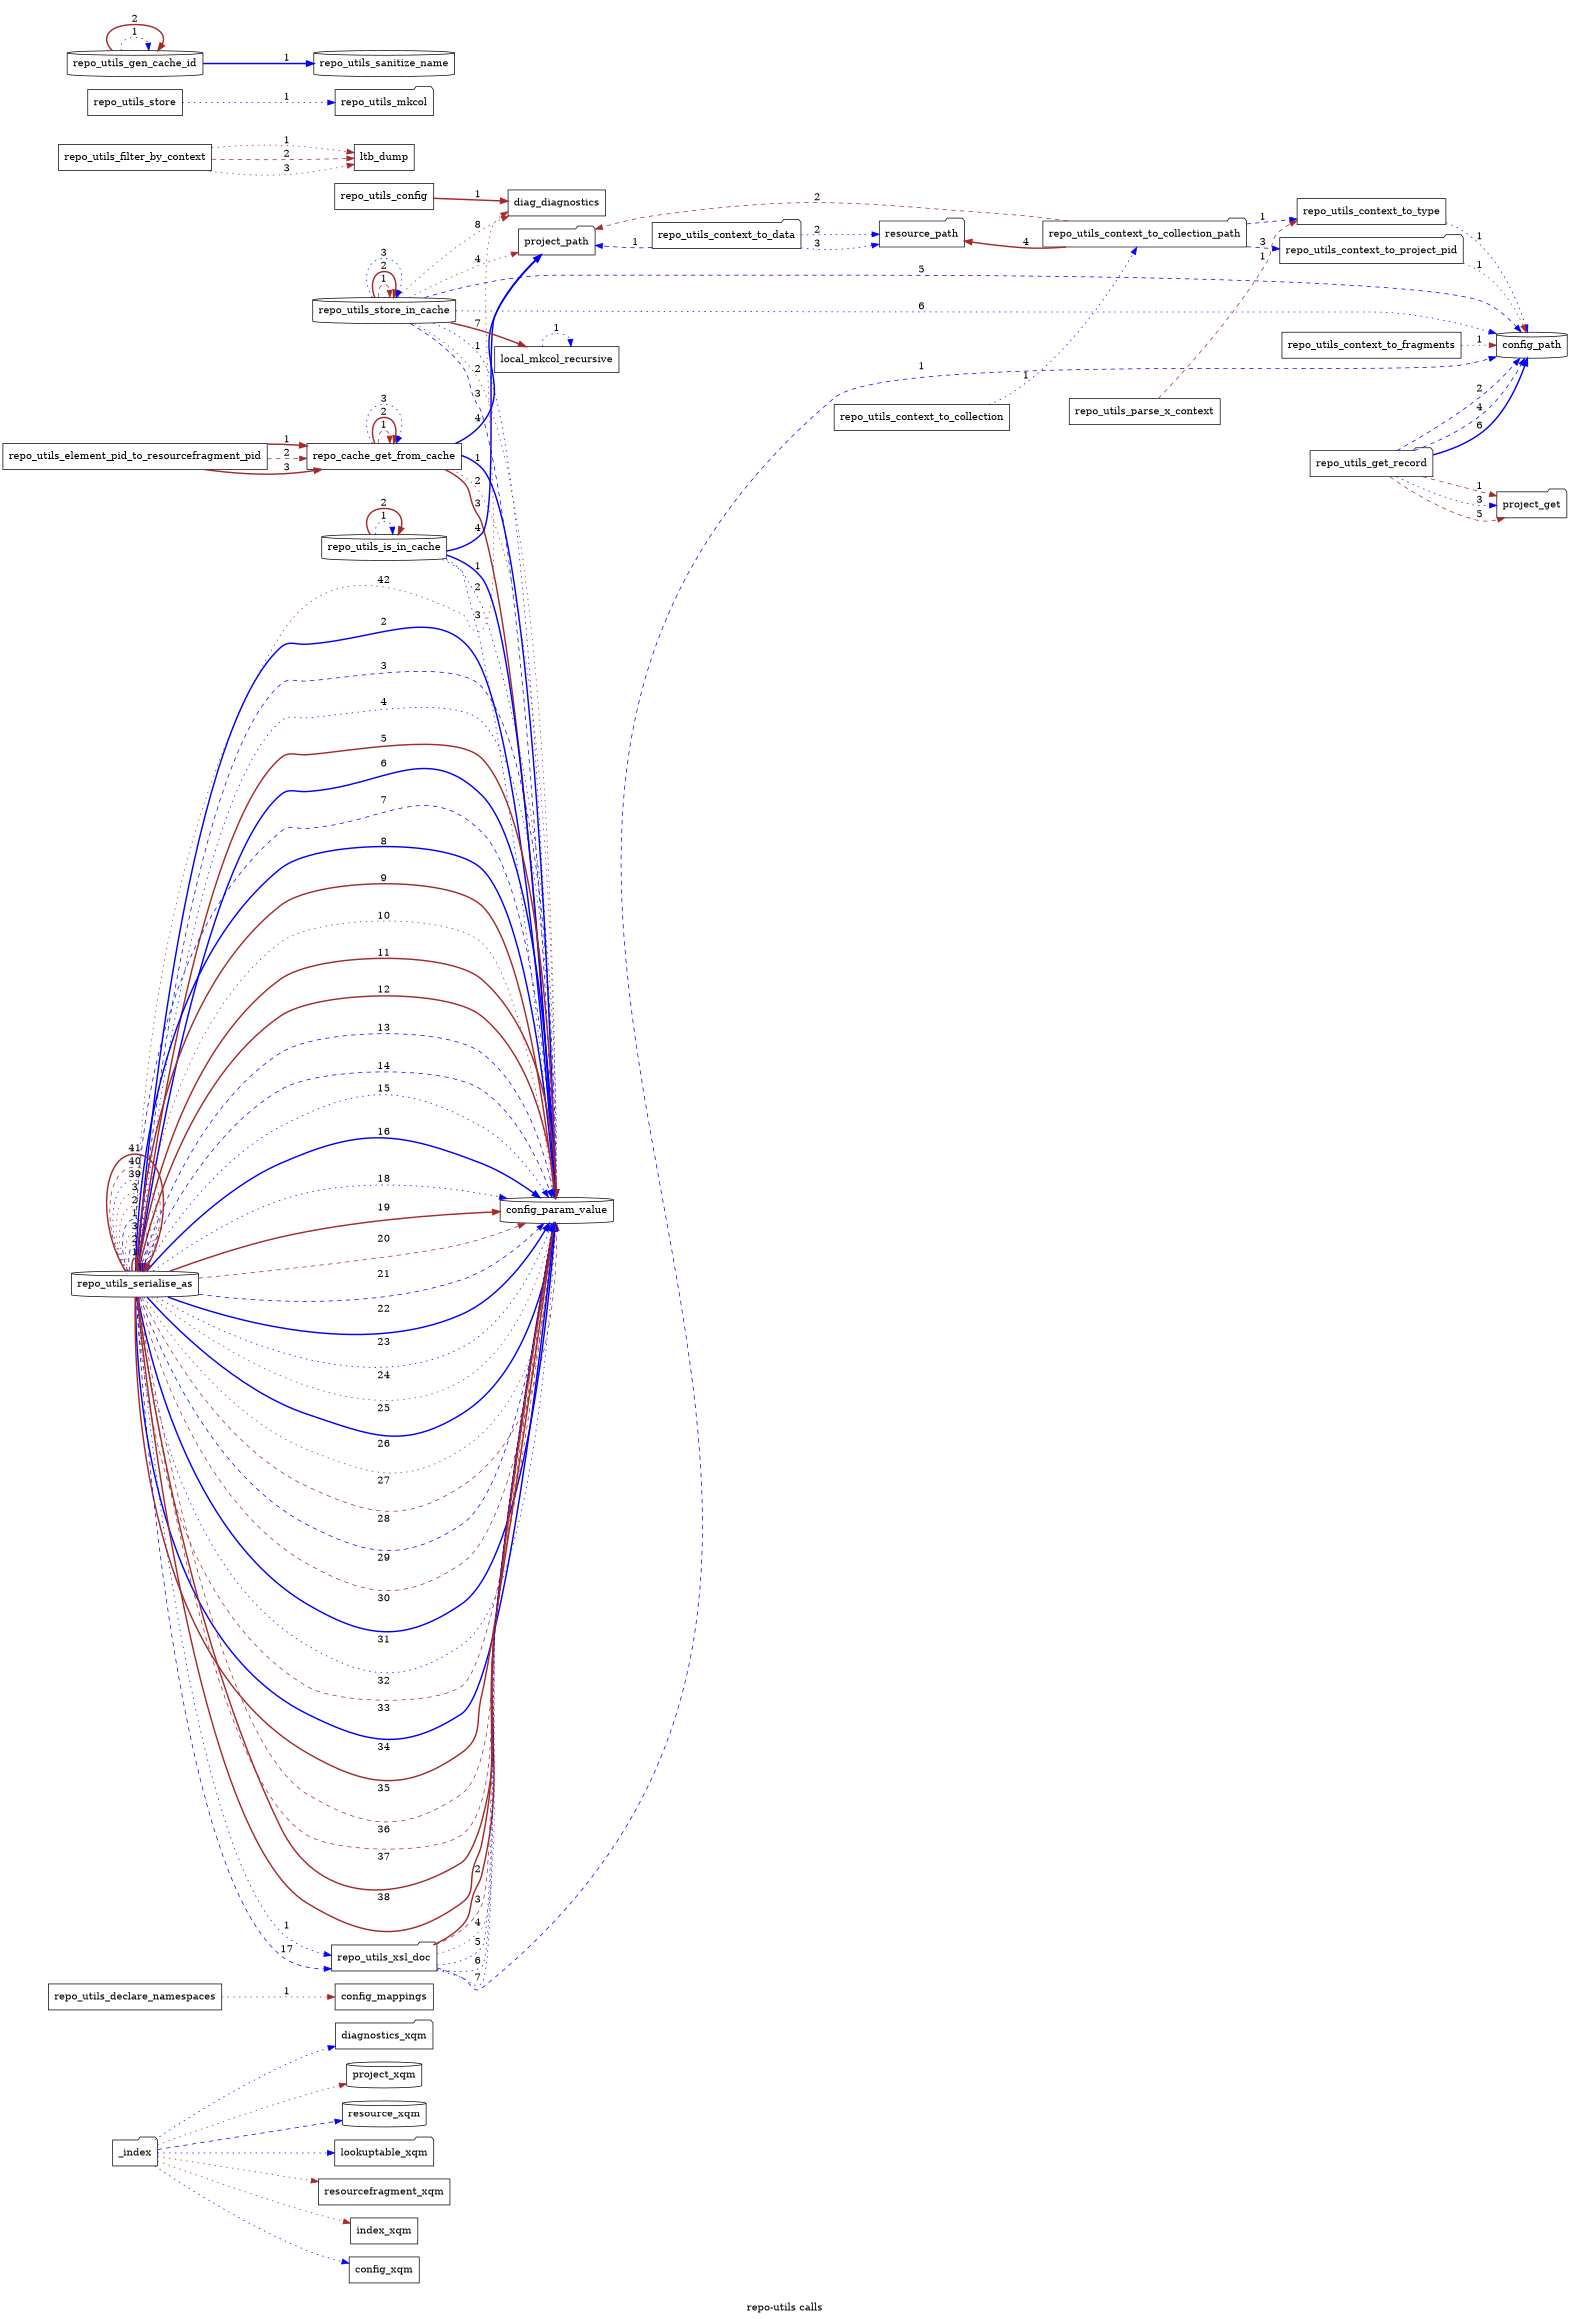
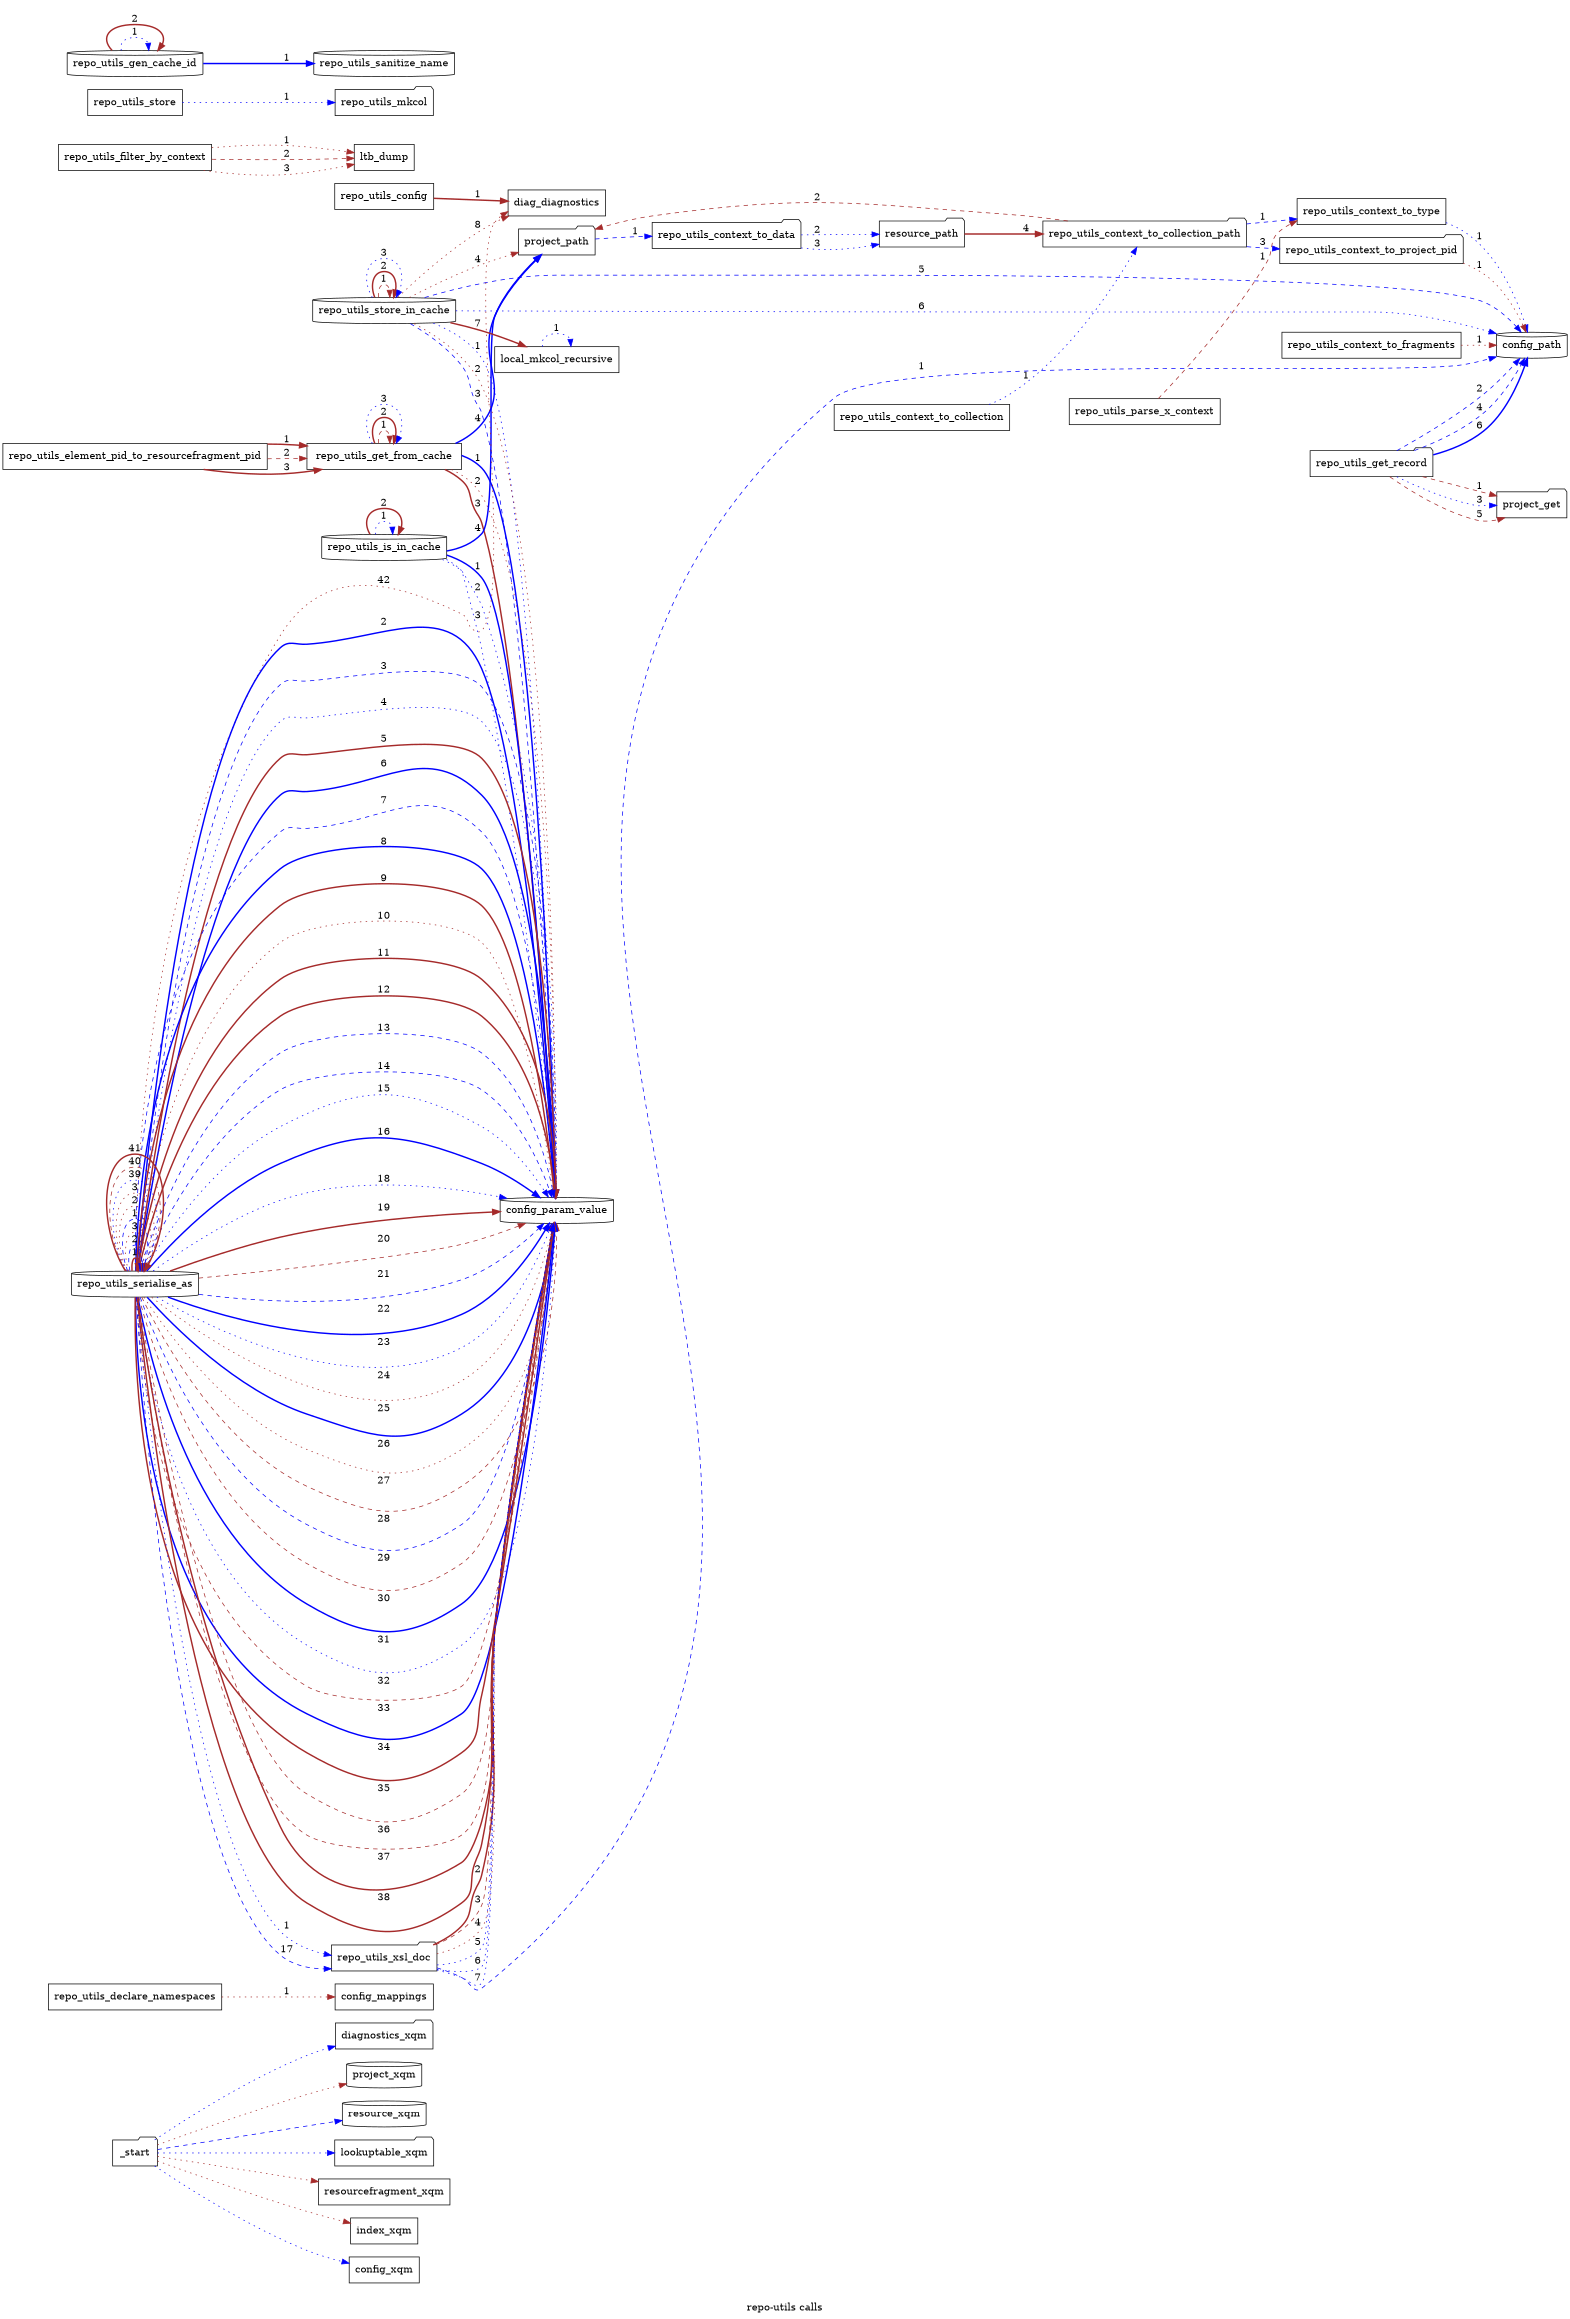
(1019, 247) -> (1000, 234)
(627, 248) -> (620, 237)
(384, 456) -> (384, 456)
(135, 2153) -> (135, 2153)
